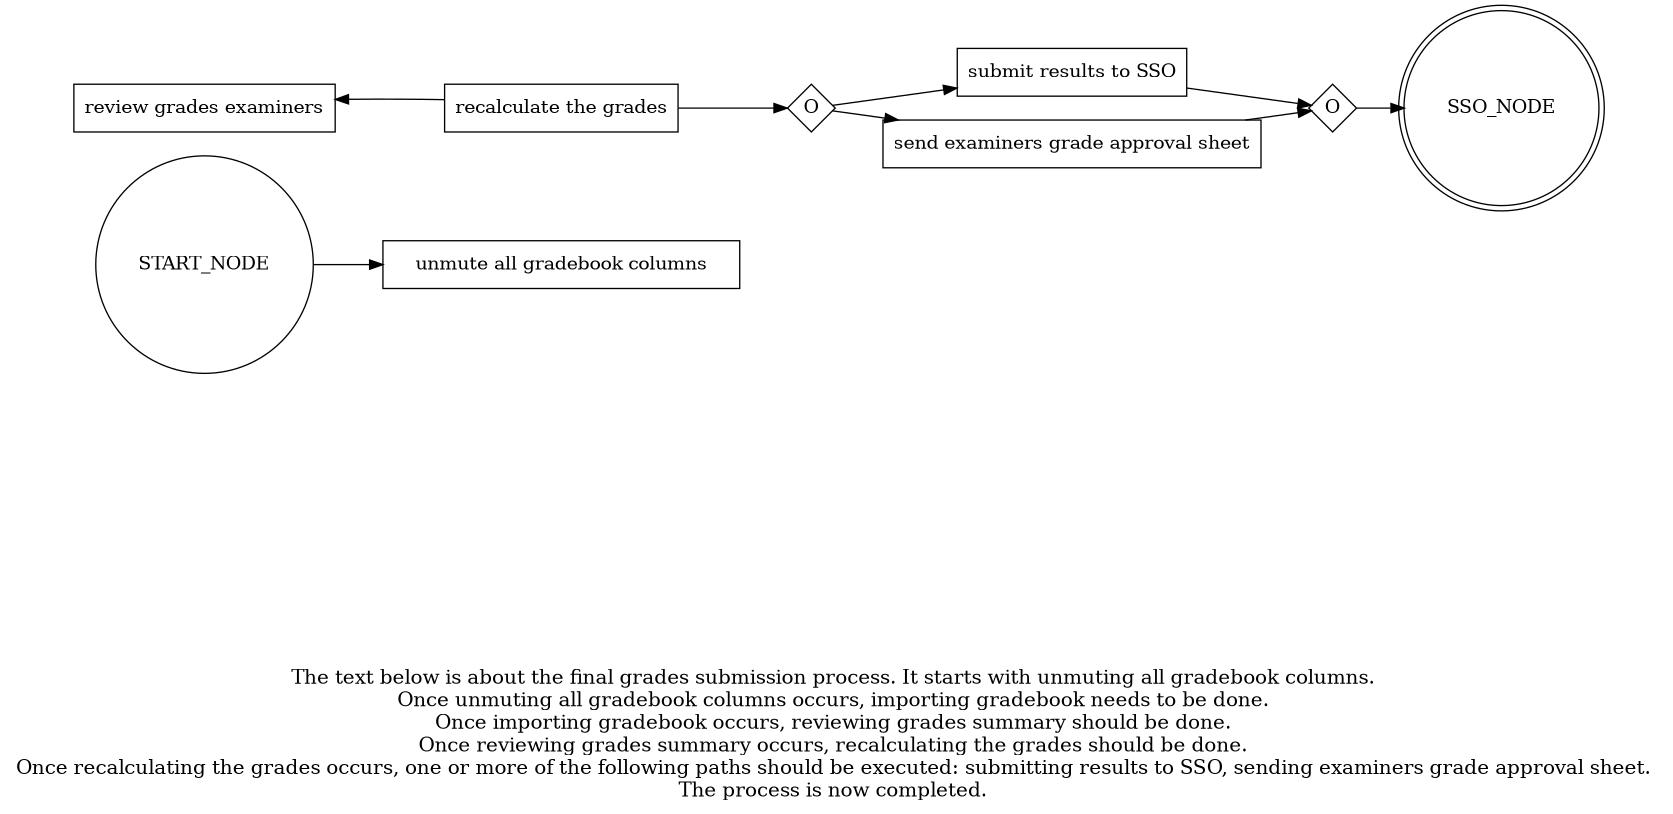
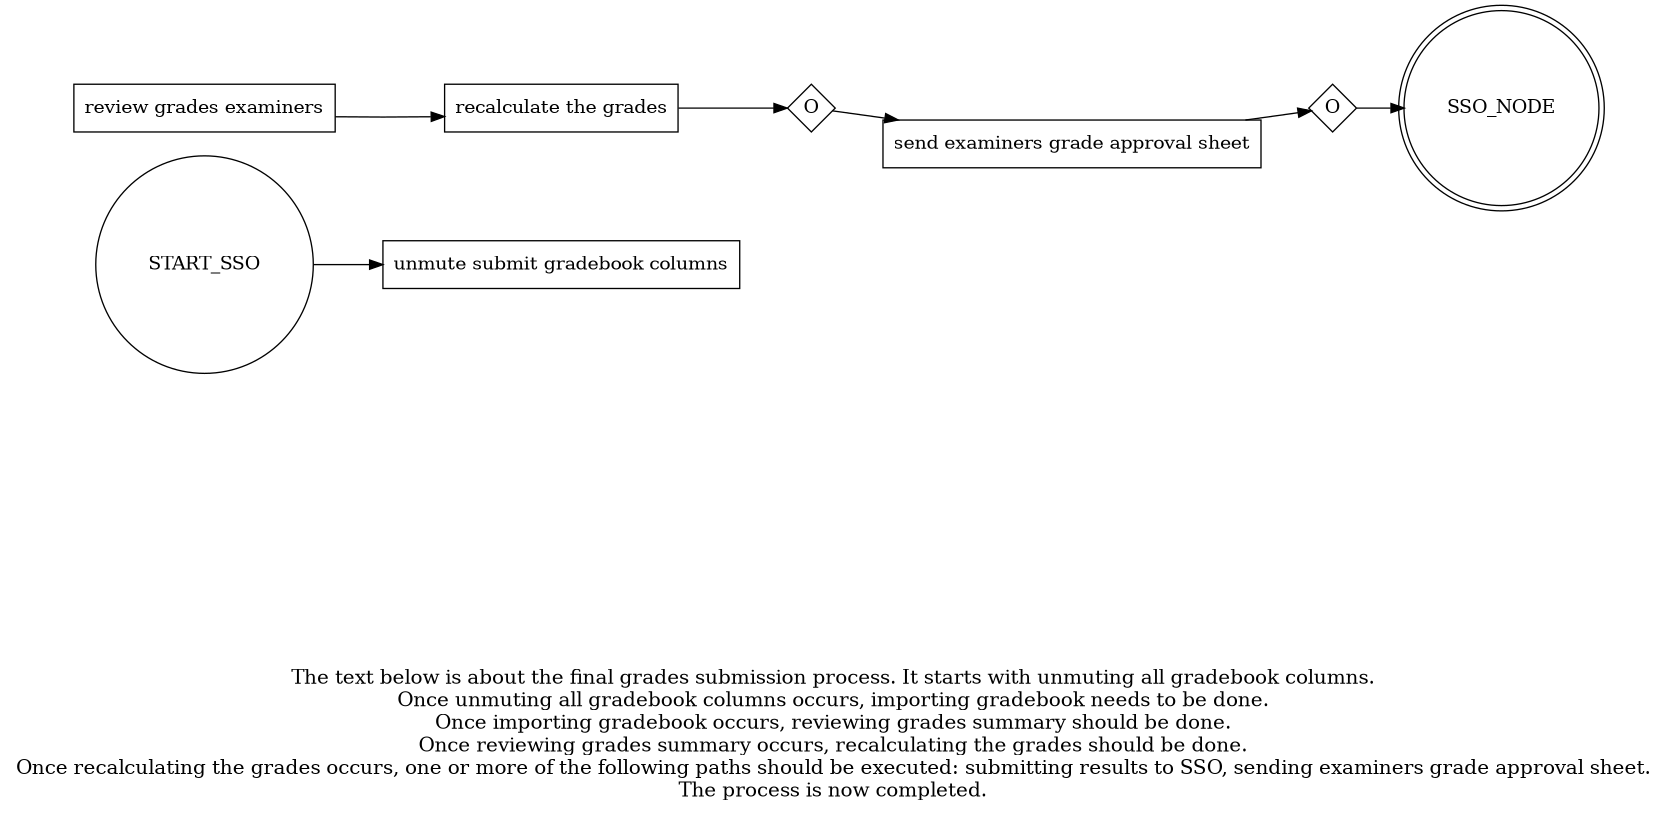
(1072, 72) -> none
(397, 99) -> (383, 117)
(205, 265) -> (205, 265)
(561, 265) -> (561, 265)
